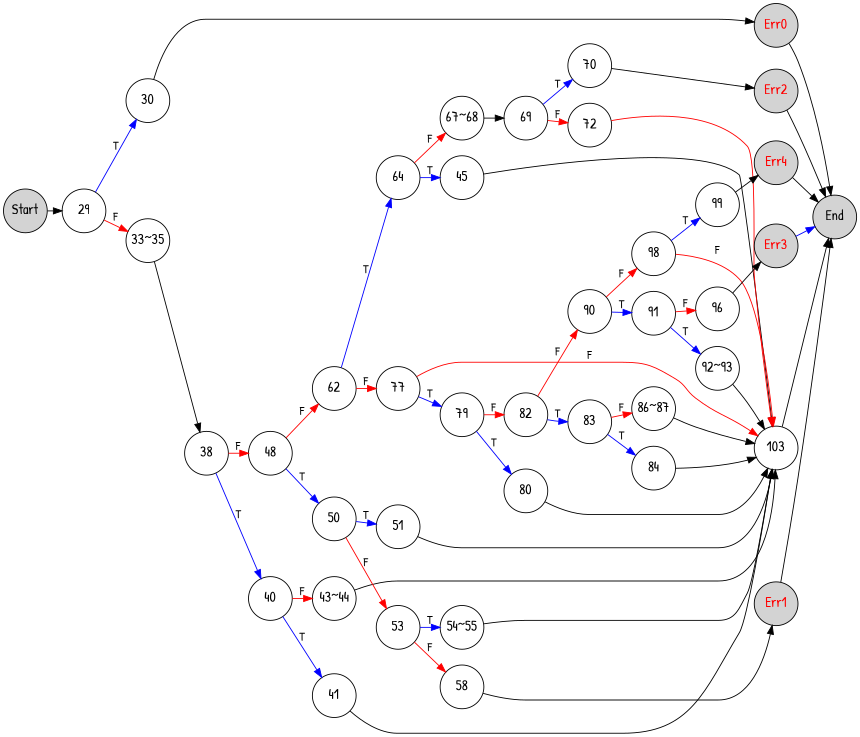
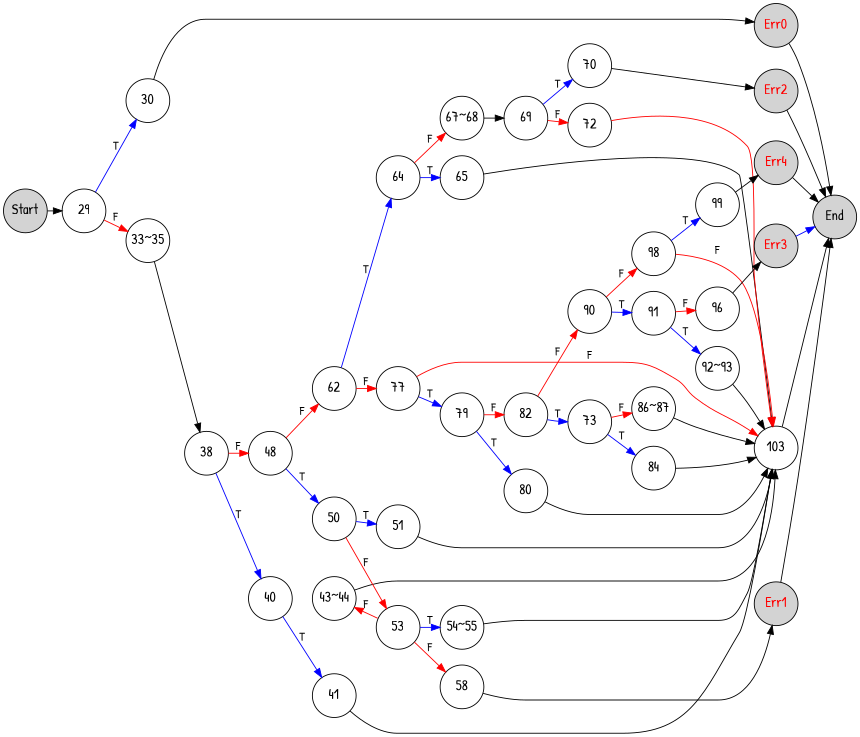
(462, 178) -> (462, 178)
(590, 422) -> (590, 422)
(298, 598) -> (370, 615)
